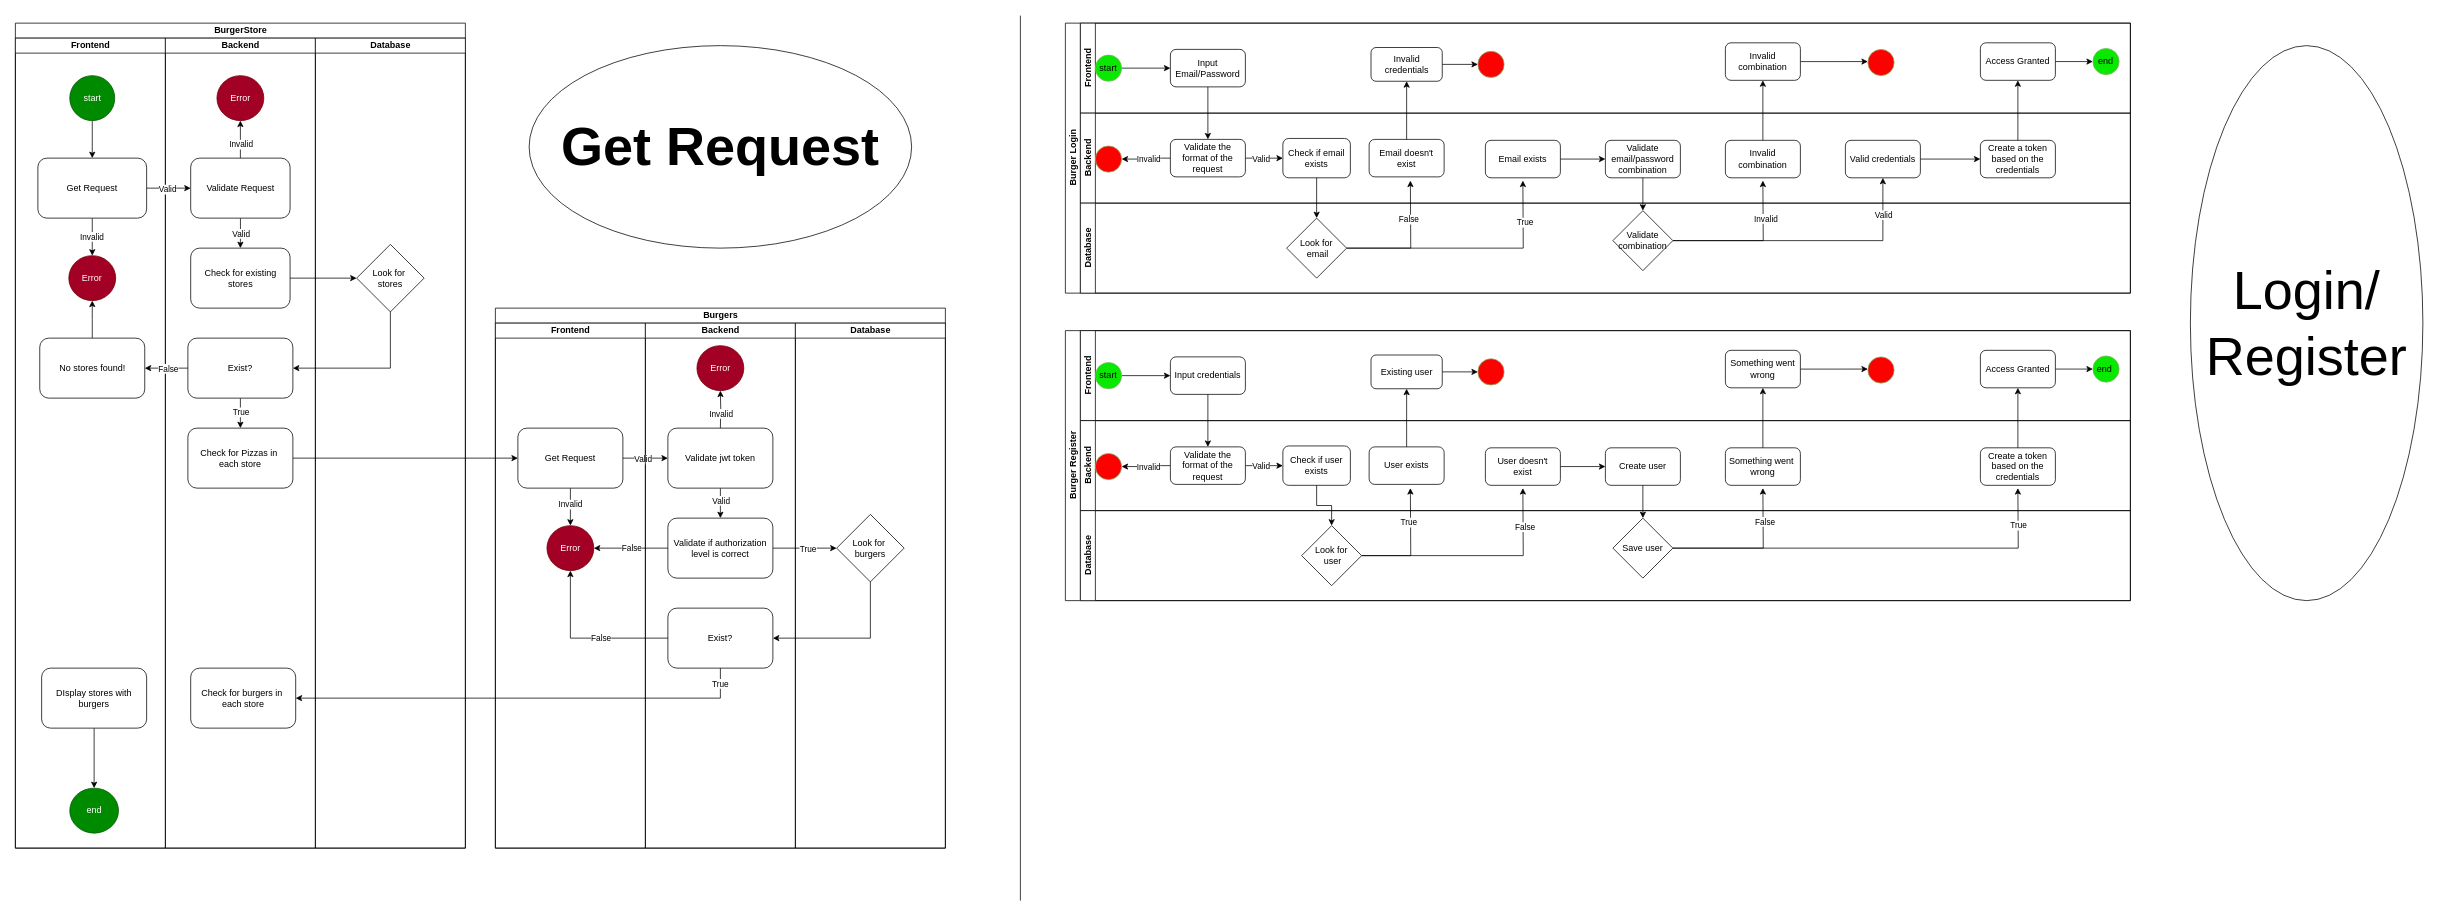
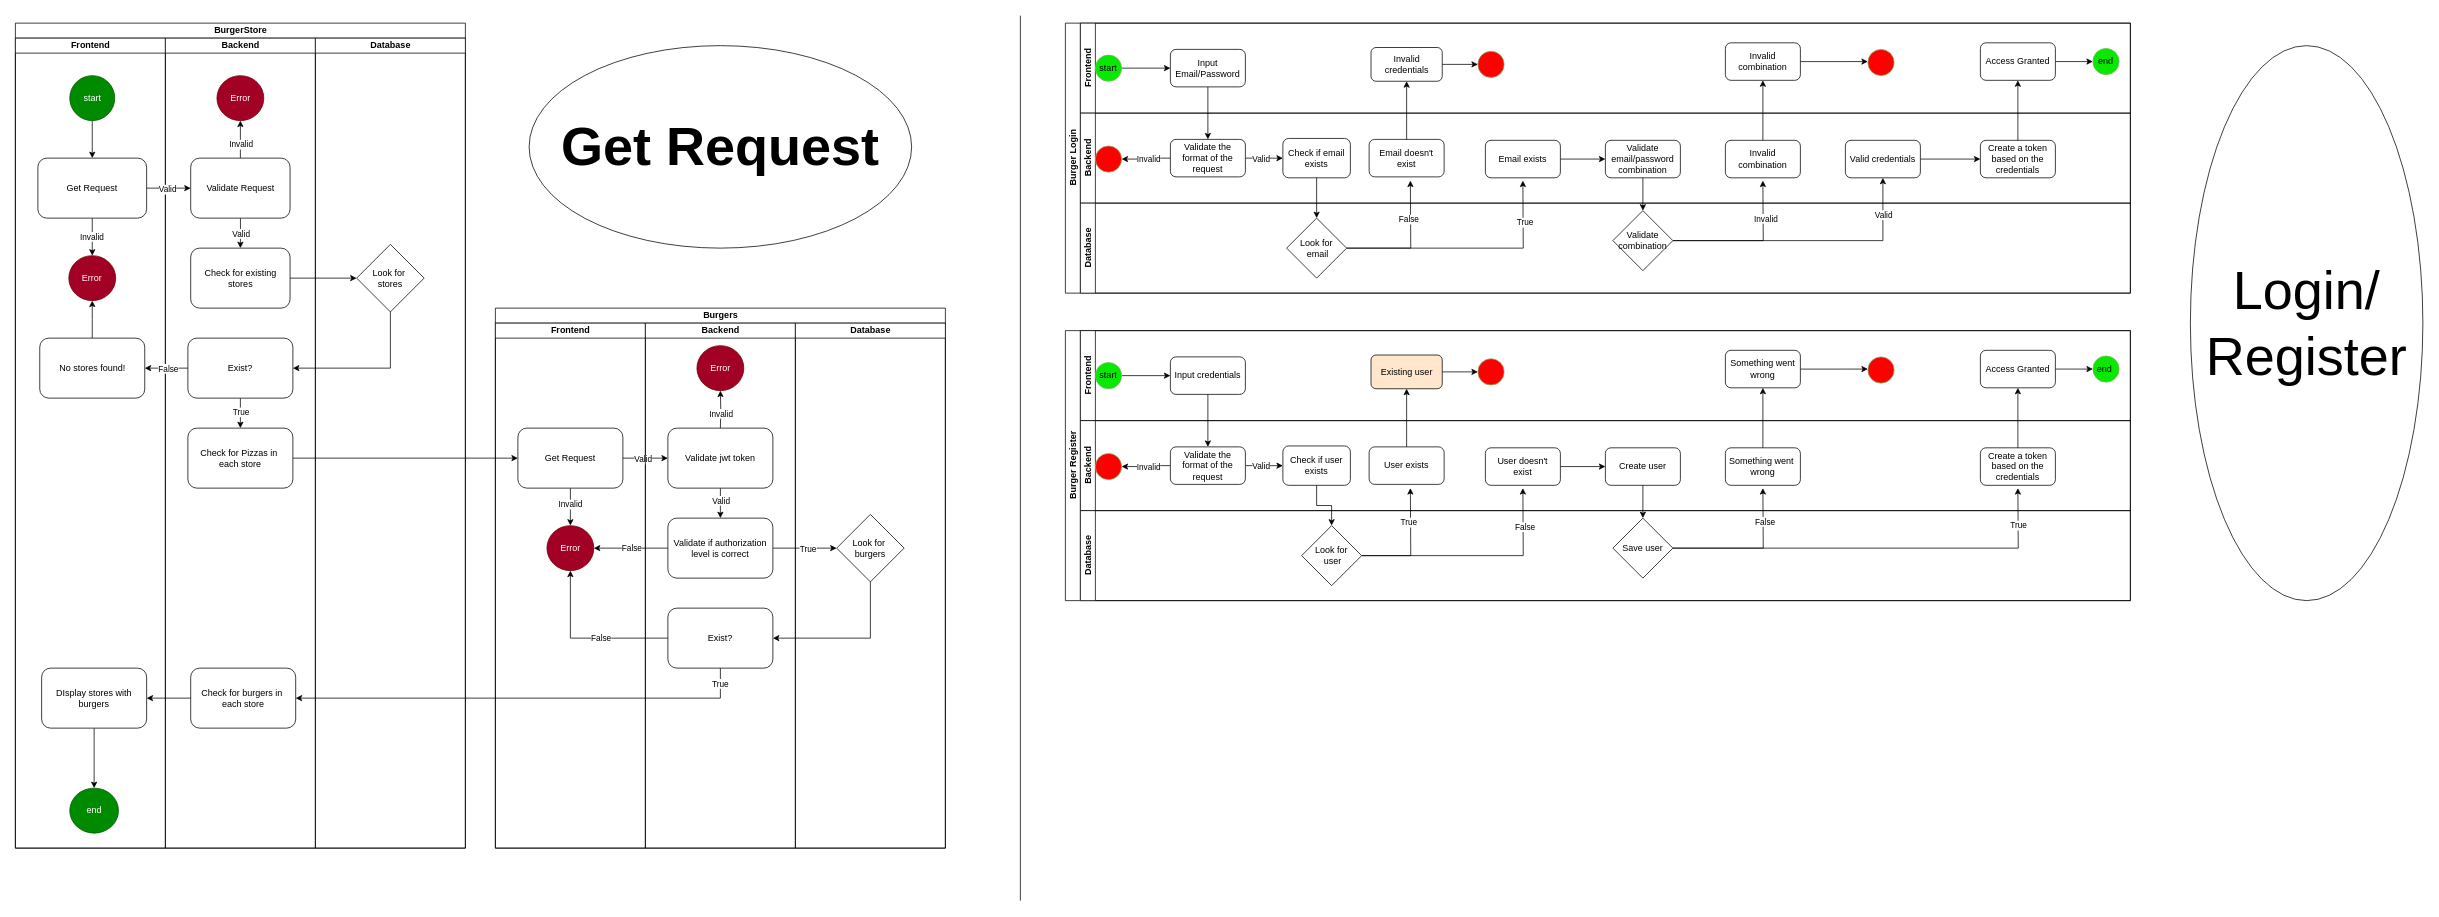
(1407, 372) -> (1407, 372)
none -> (153, 698)
